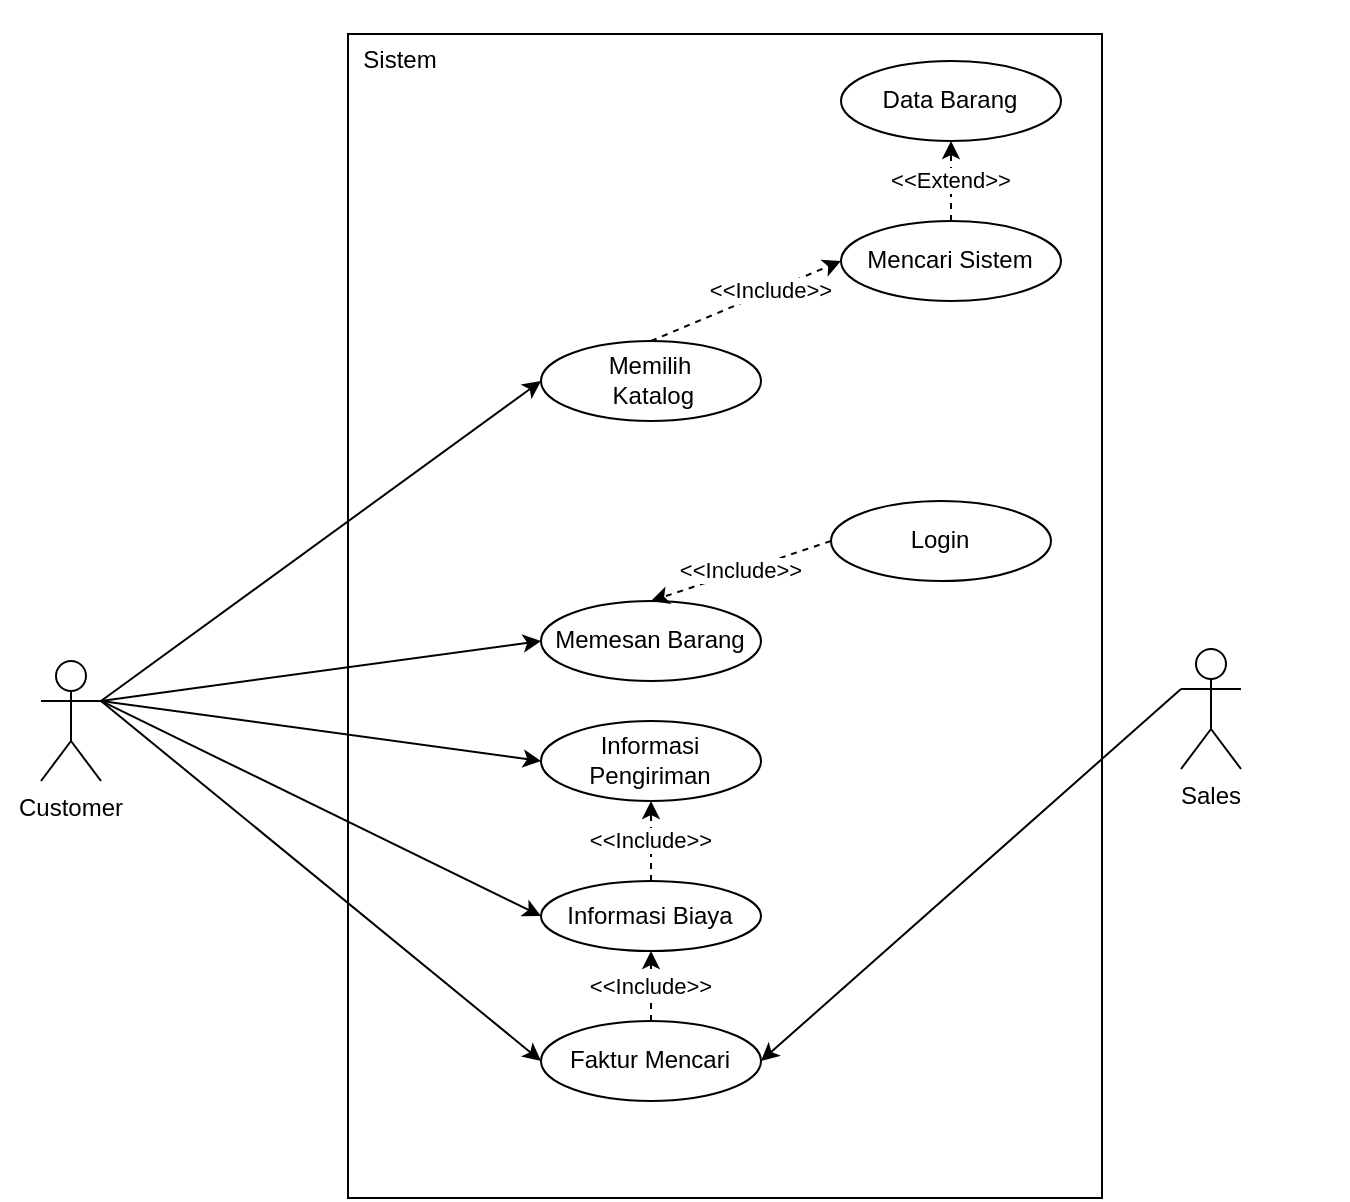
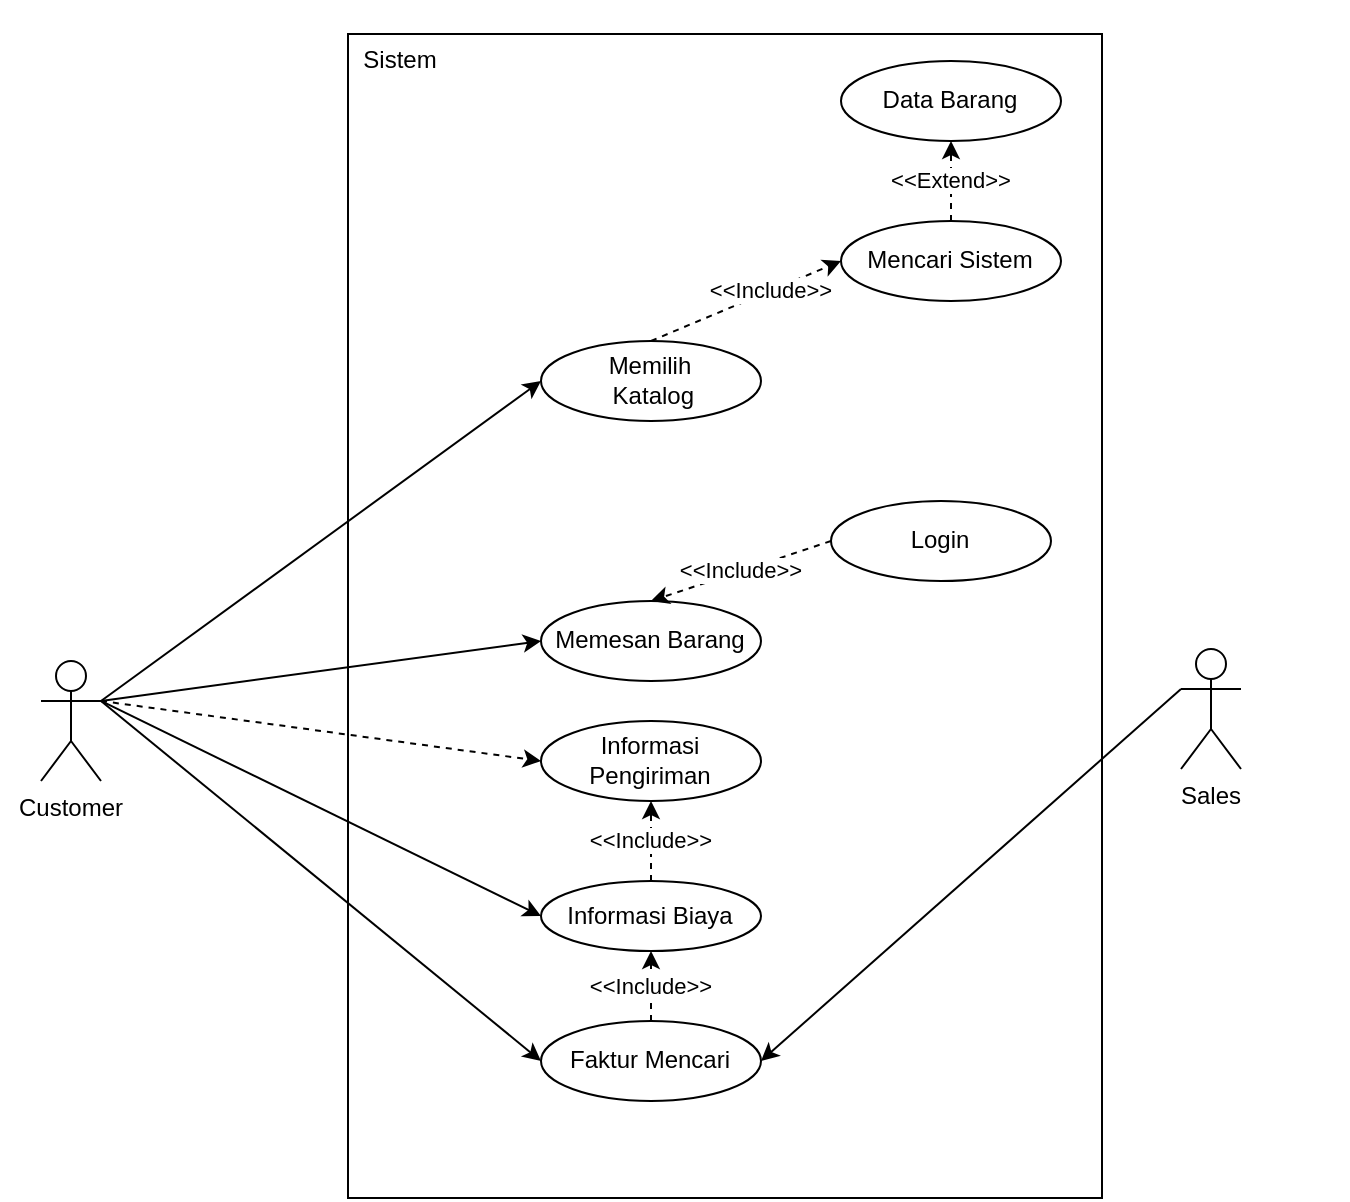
(319, 731) -> (319, 731)
